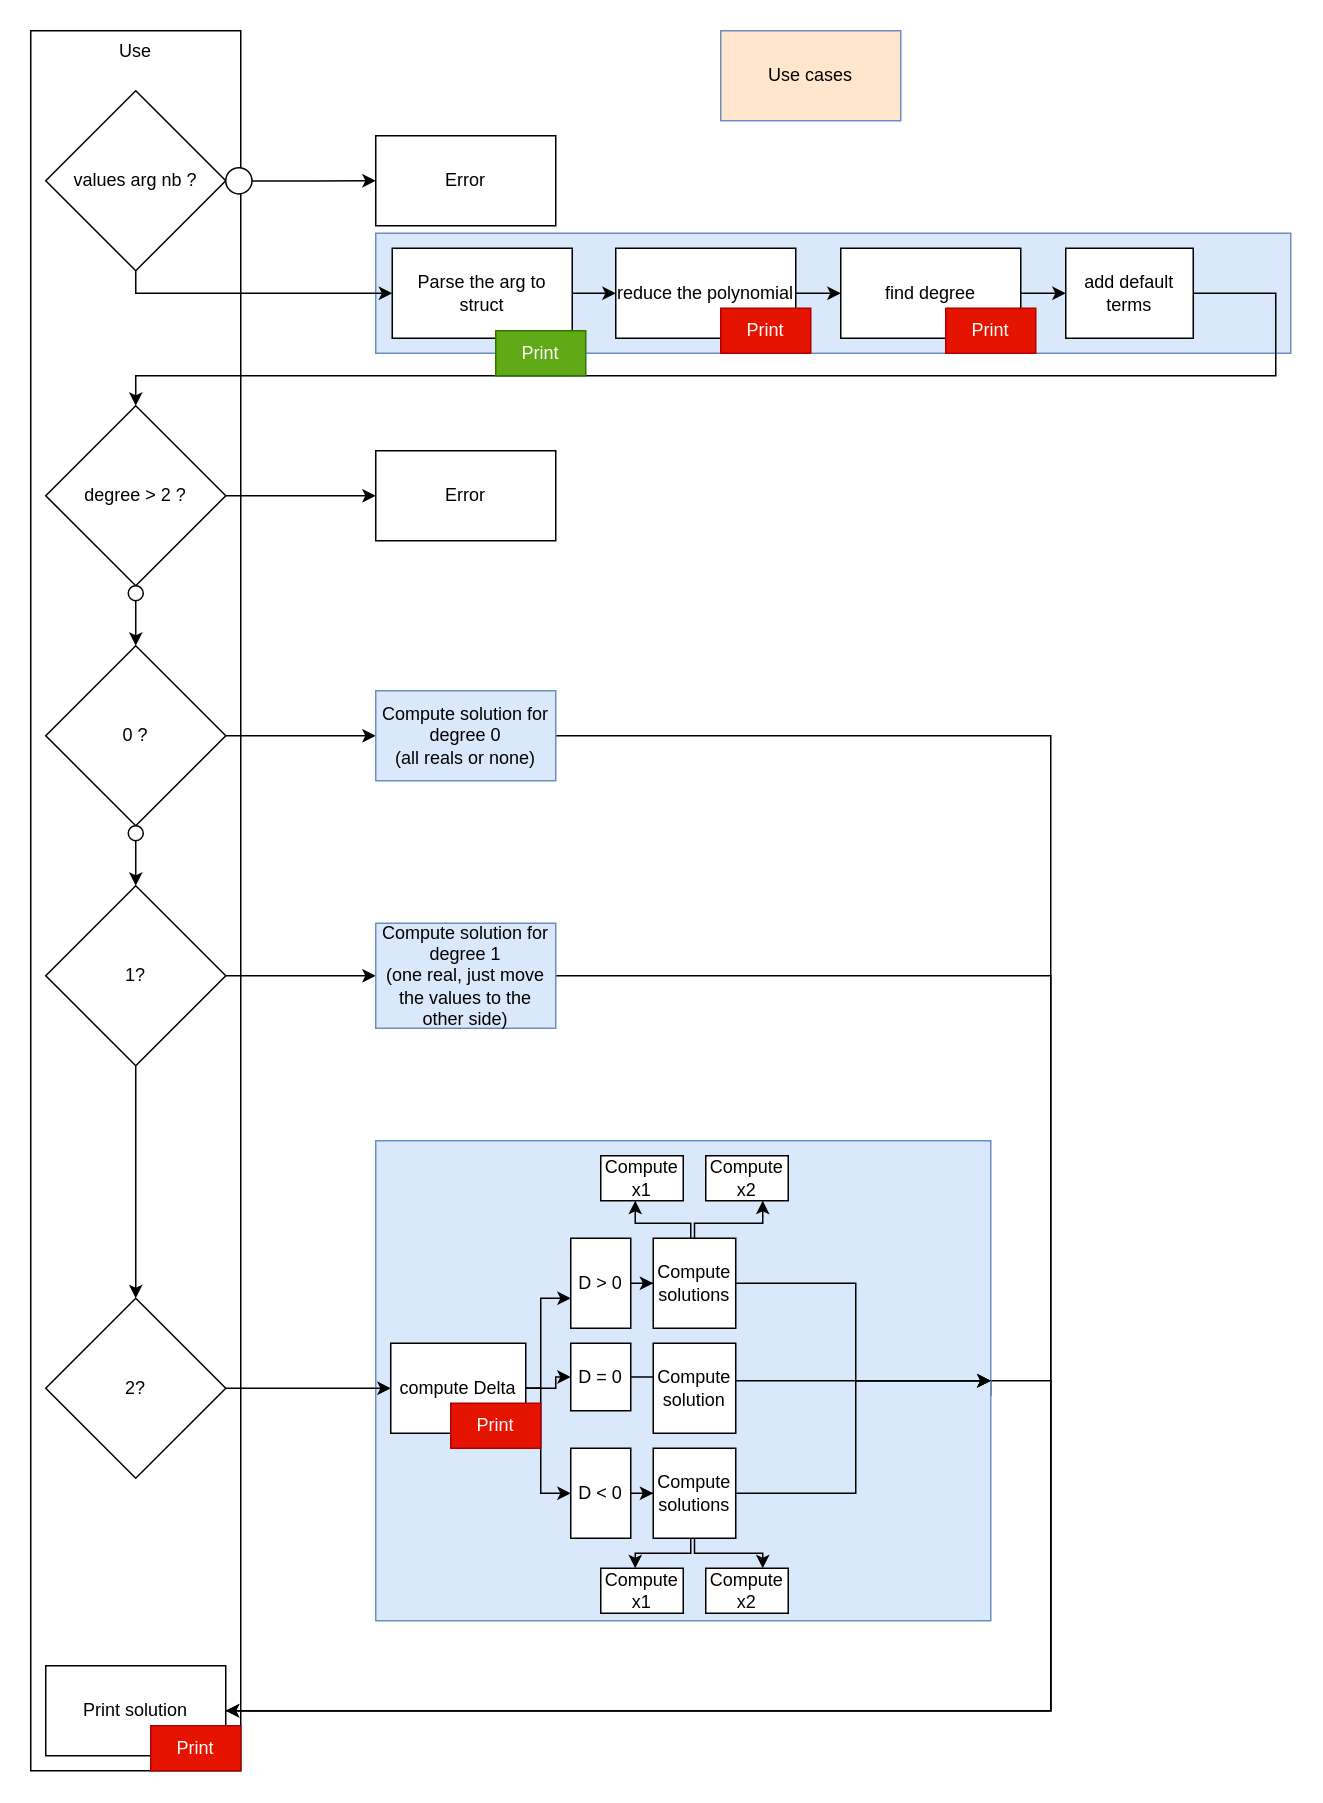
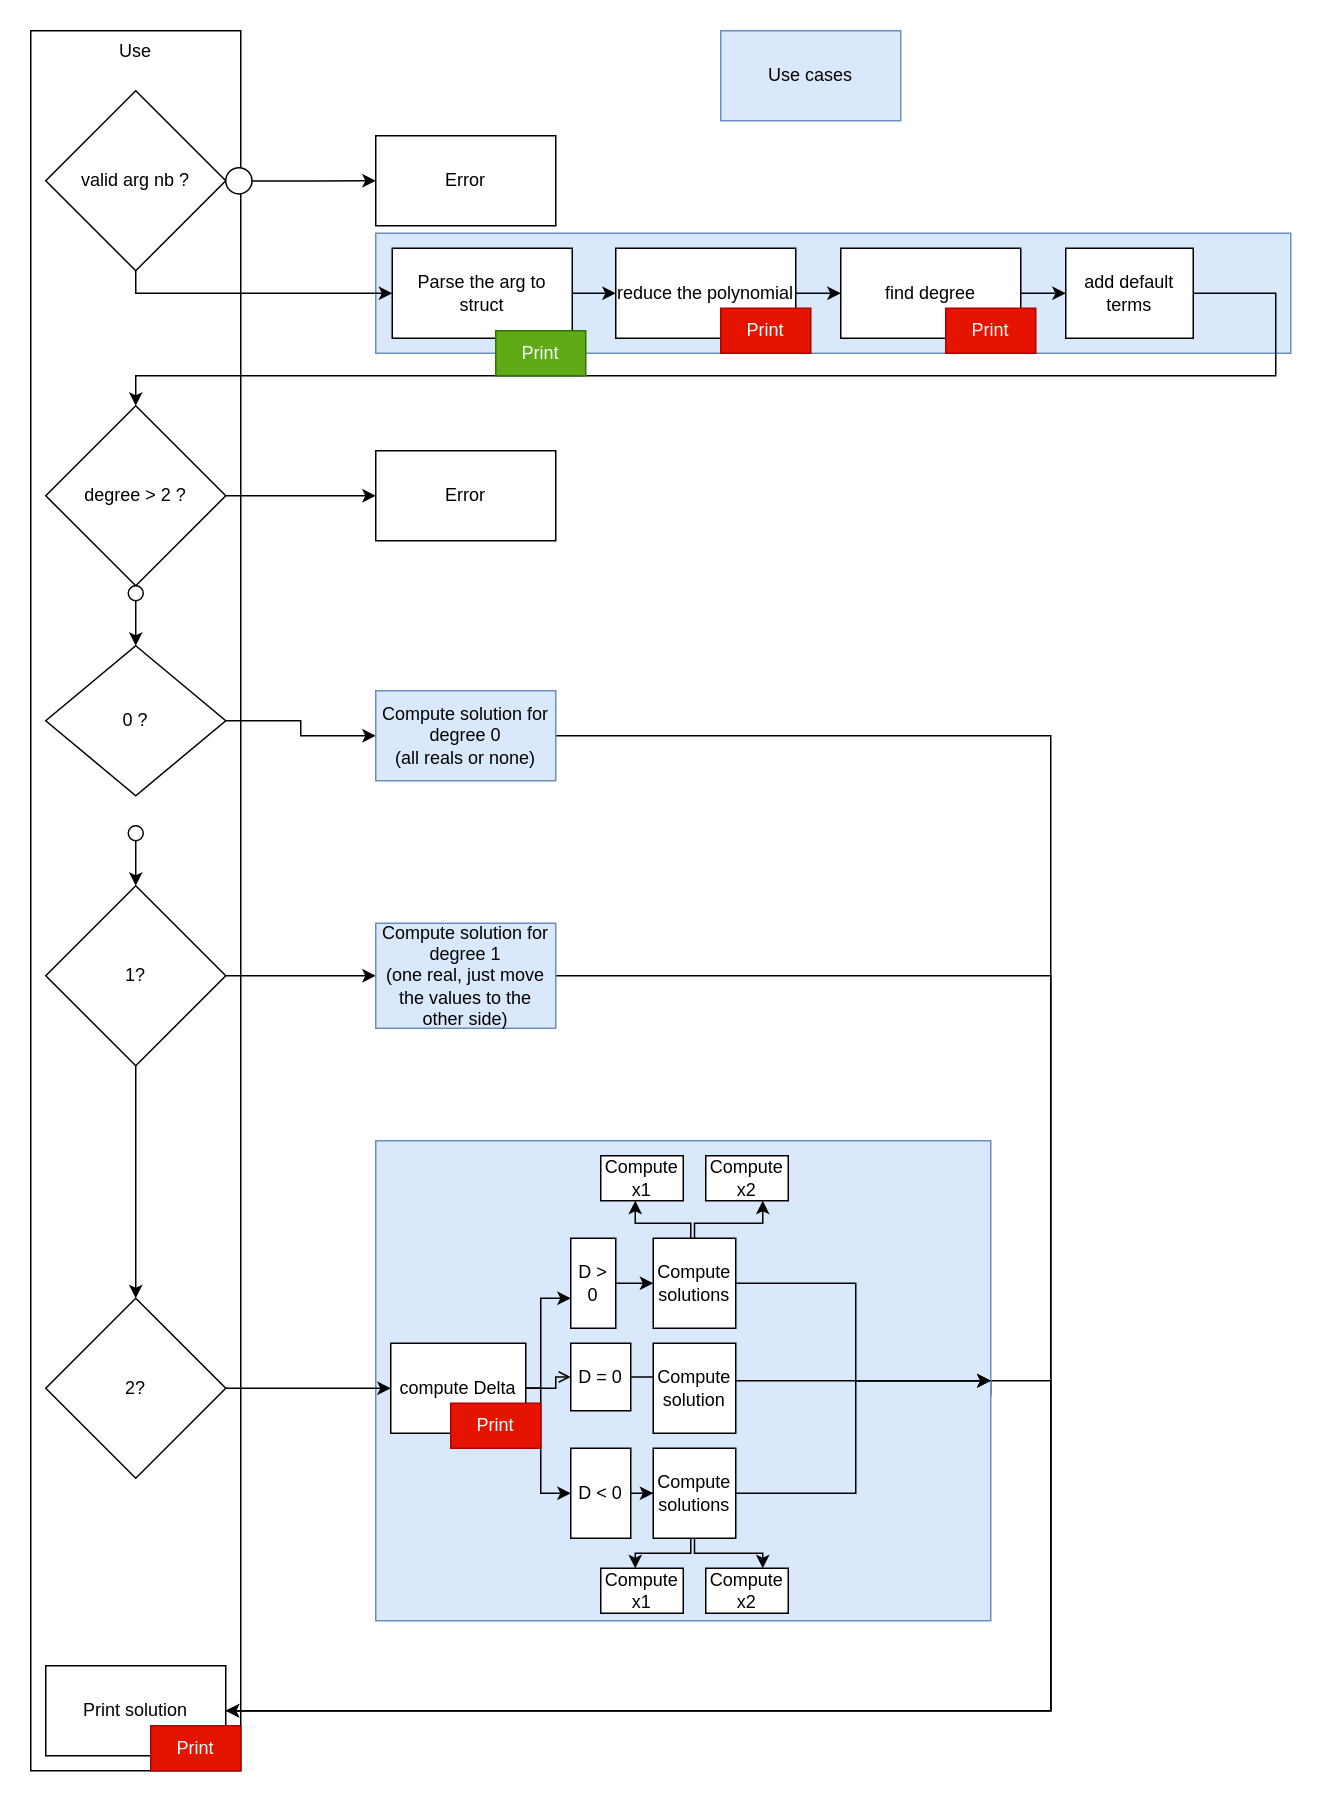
(811, 76) -> (811, 76)
(136, 181) -> (136, 181)
(136, 736) -> (136, 721)
(601, 1283) -> (593, 1283)
(556, 1380) -> (557, 1377)
